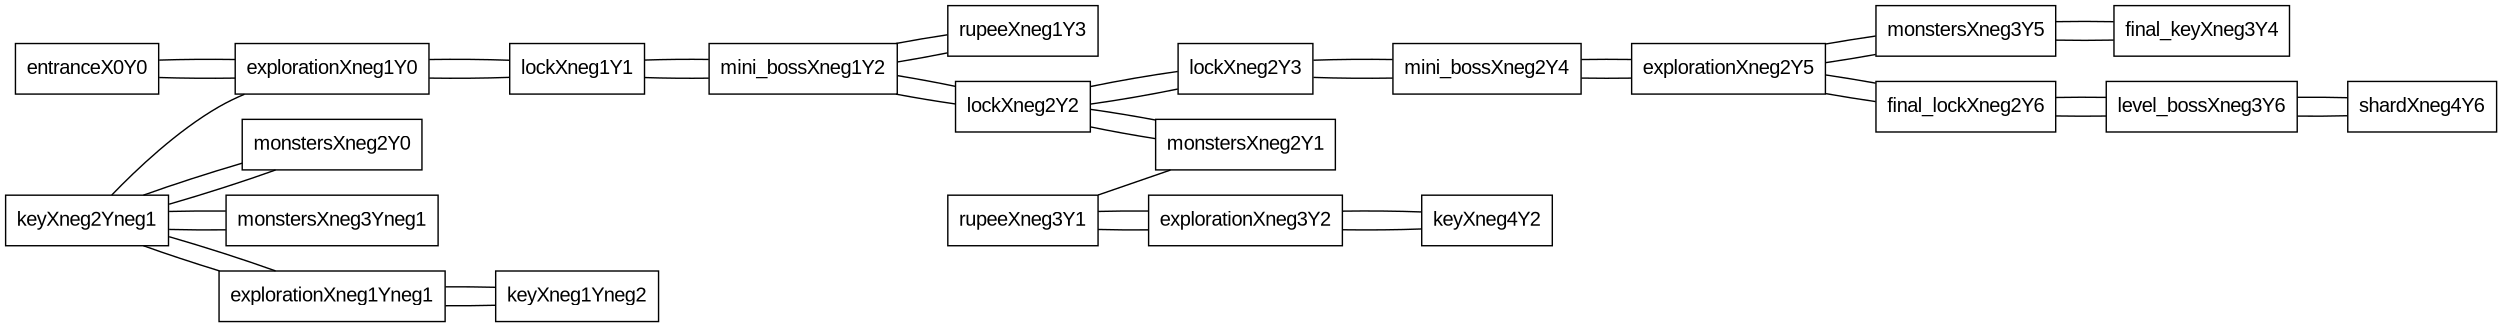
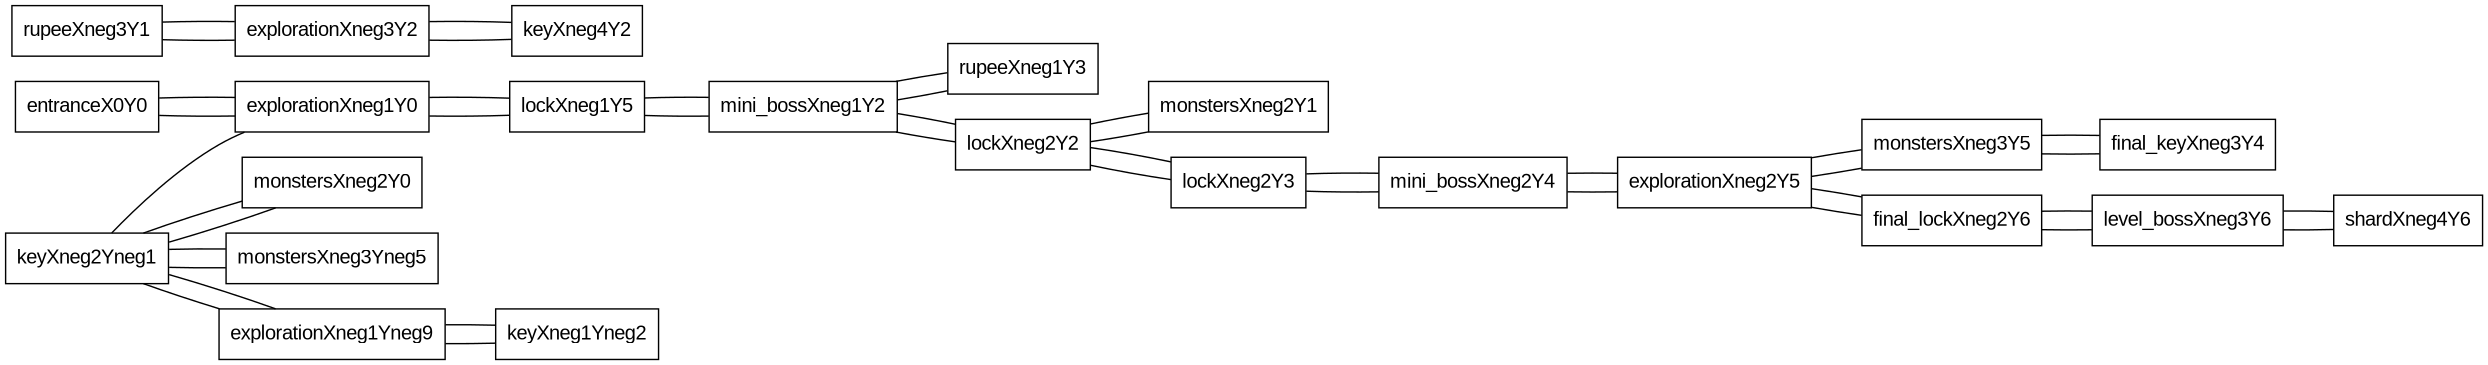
(577, 69) -> (577, 107)
(1134, 183) -> none
(332, 220) -> (332, 258)
(332, 296) -> (332, 334)
